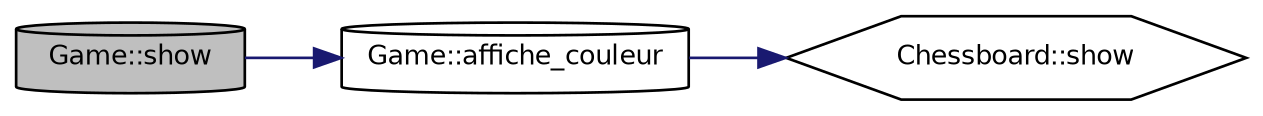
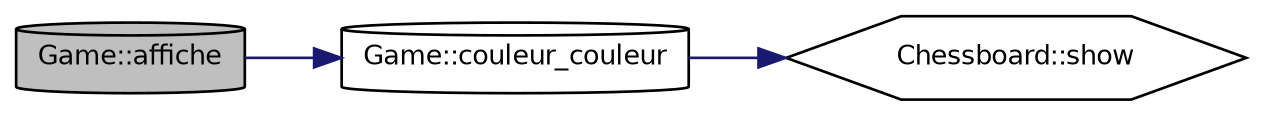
(130, 58) -> (130, 58)
(515, 58) -> (515, 58)
